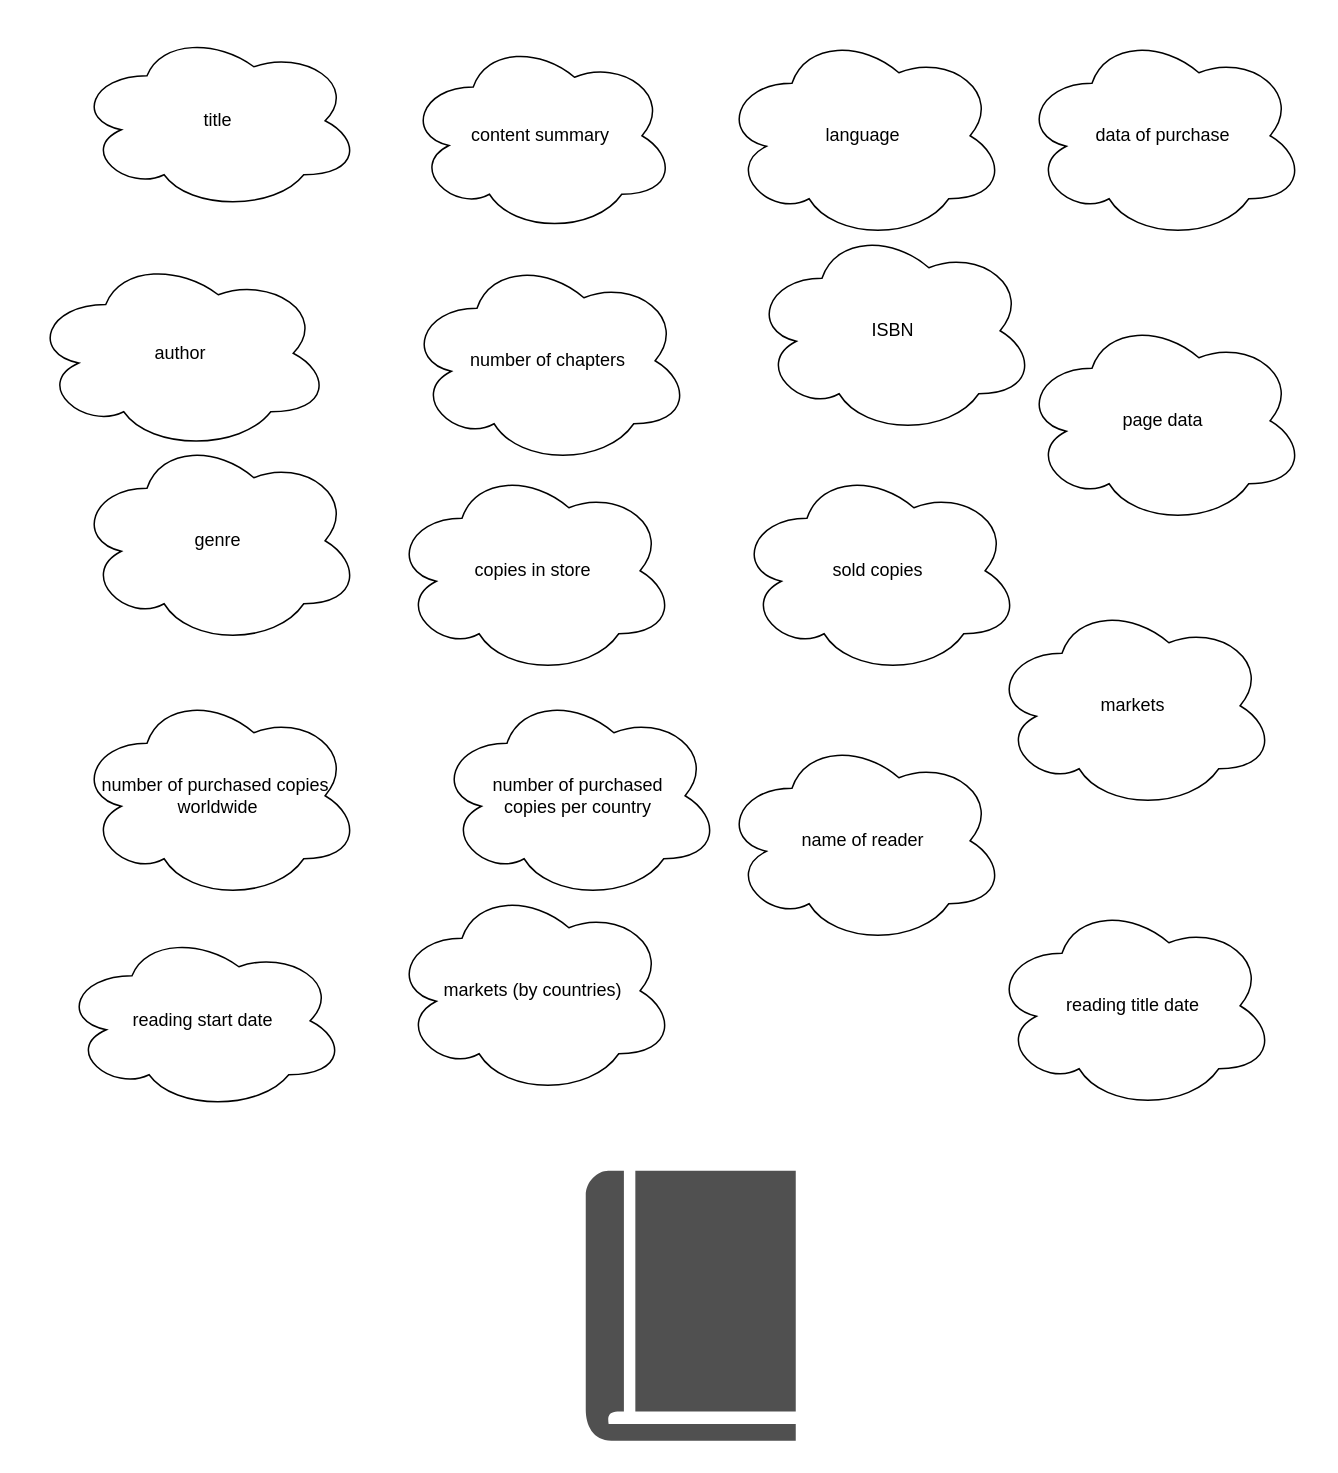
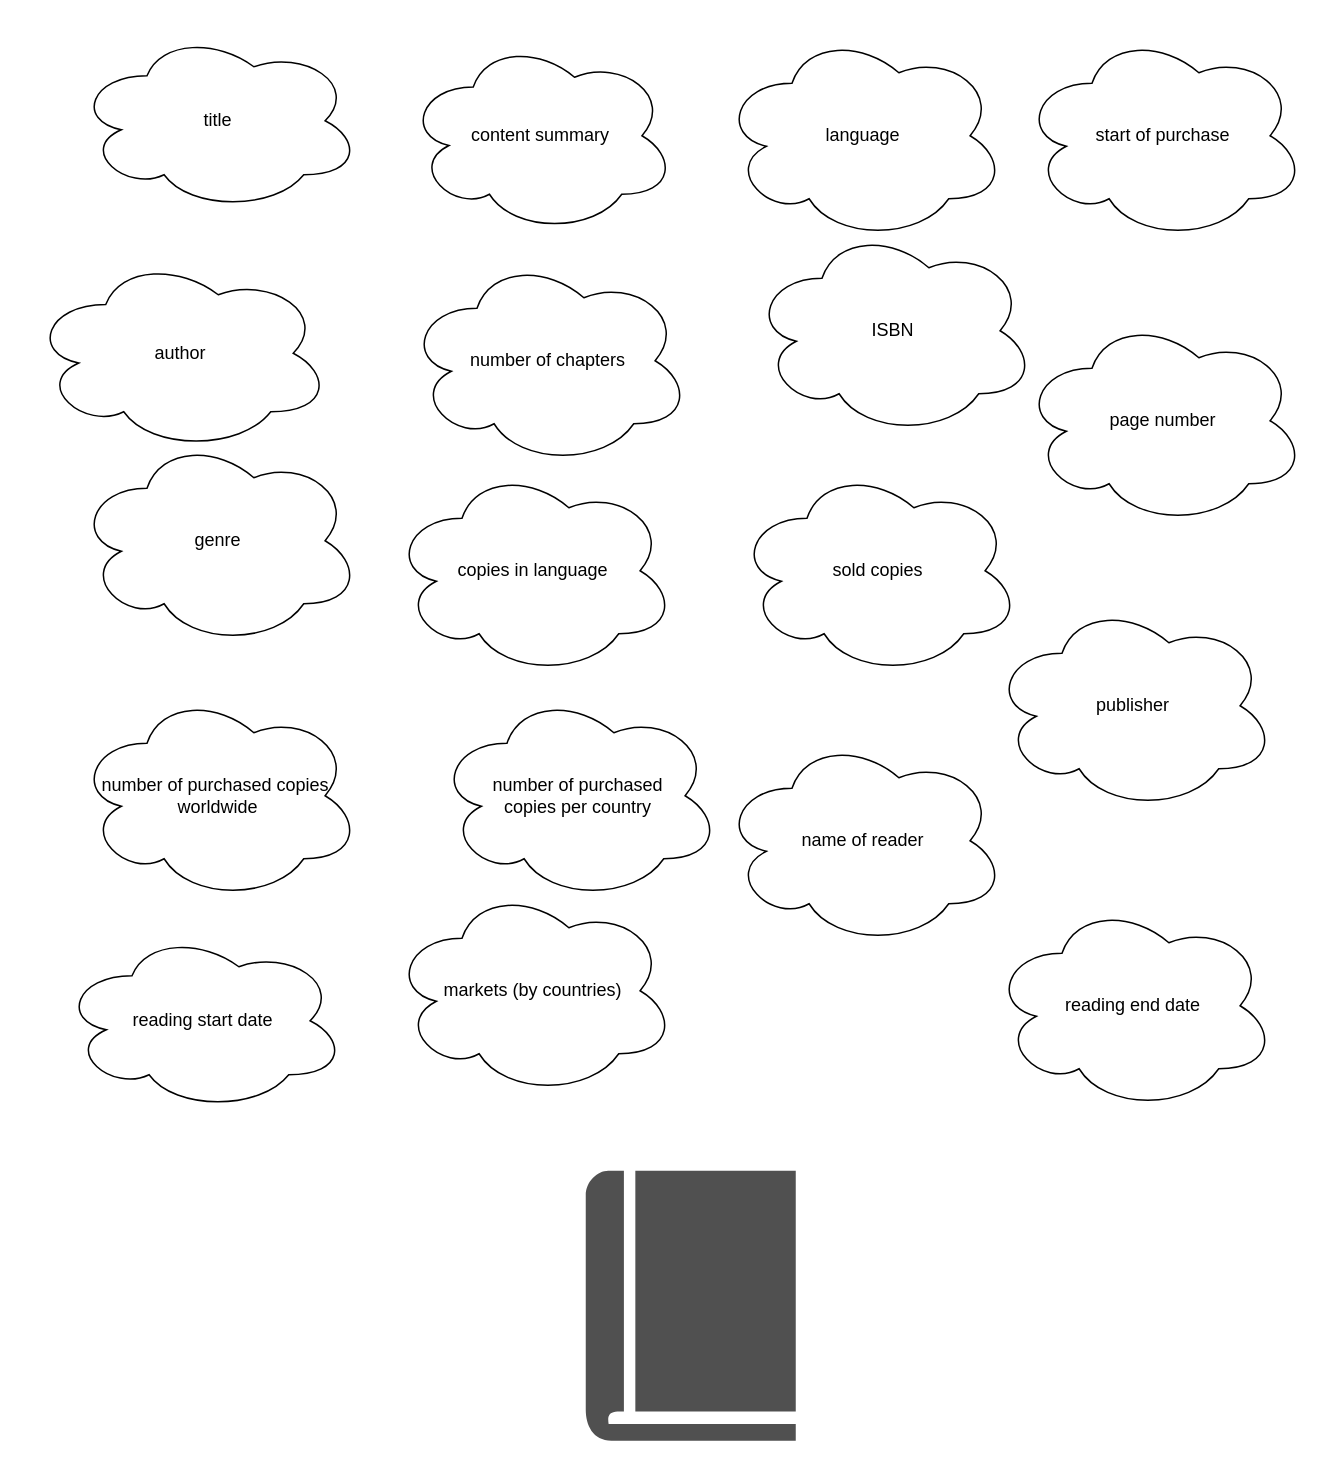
(1163, 136) -> (1163, 136)
(1163, 421) -> (1163, 421)
(533, 571) -> (533, 571)
(1133, 706) -> (1133, 706)
(1133, 1006) -> (1133, 1006)
